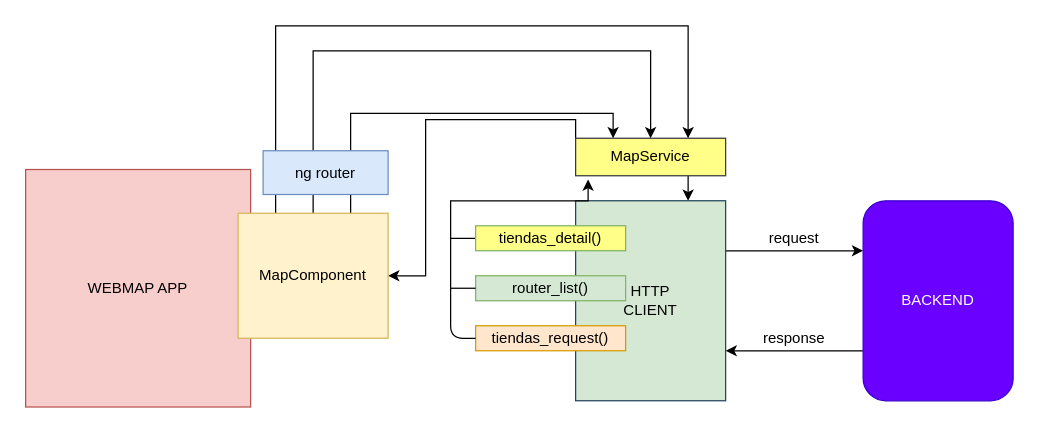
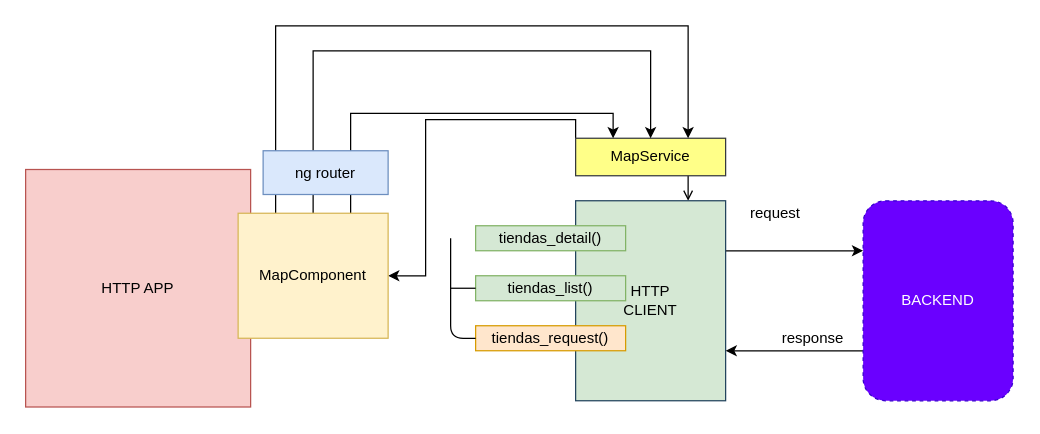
(688, 191) -> (688, 192)
(482, 201) -> none
(551, 238) -> (551, 238)
(794, 238) -> (776, 213)
(138, 288) -> (138, 288)
(551, 288) -> (551, 288)
(938, 301) -> (938, 301)
(794, 338) -> (813, 338)
